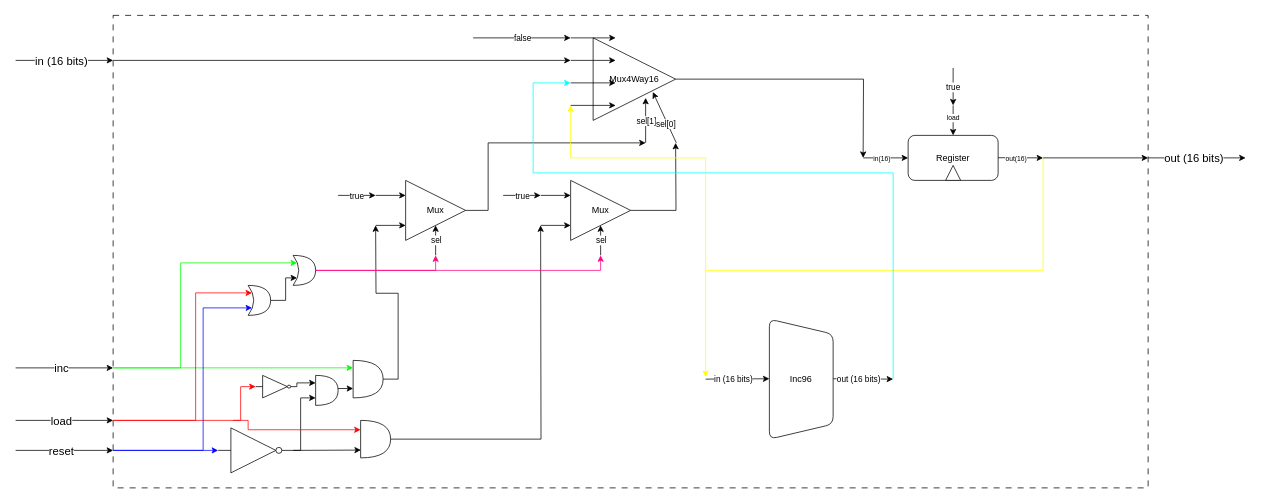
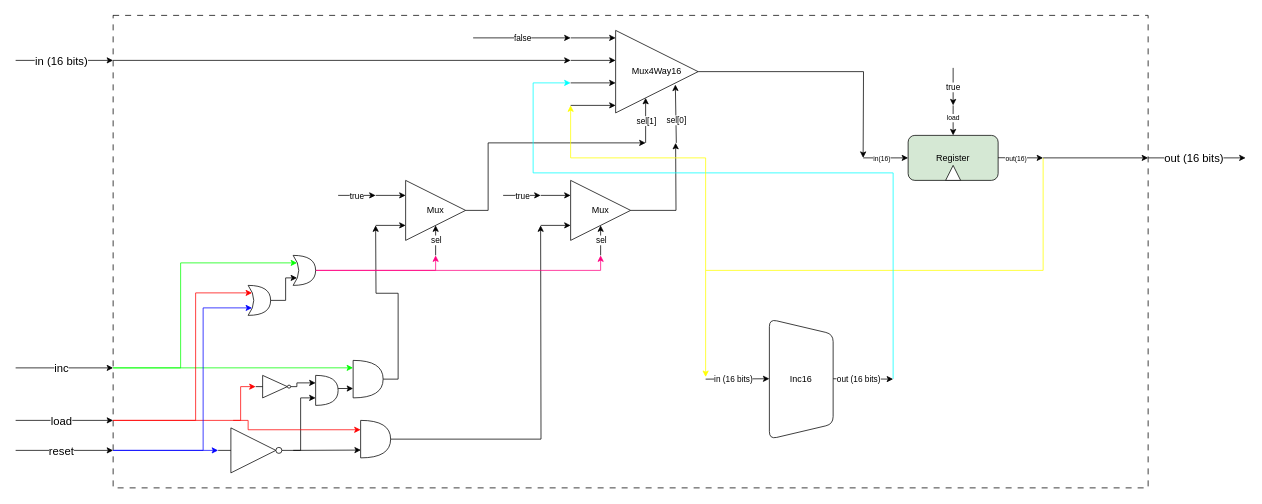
(634, 79) -> (657, 72)
(953, 158) -> (953, 158)
(801, 379) -> (801, 379)
